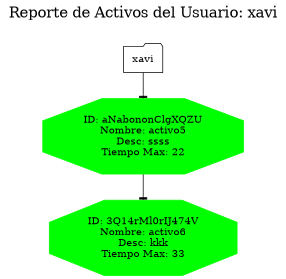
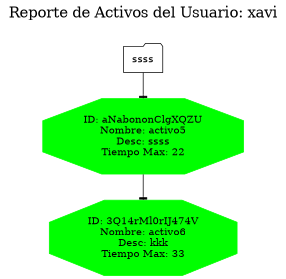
(143, 59) -> (143, 59)
